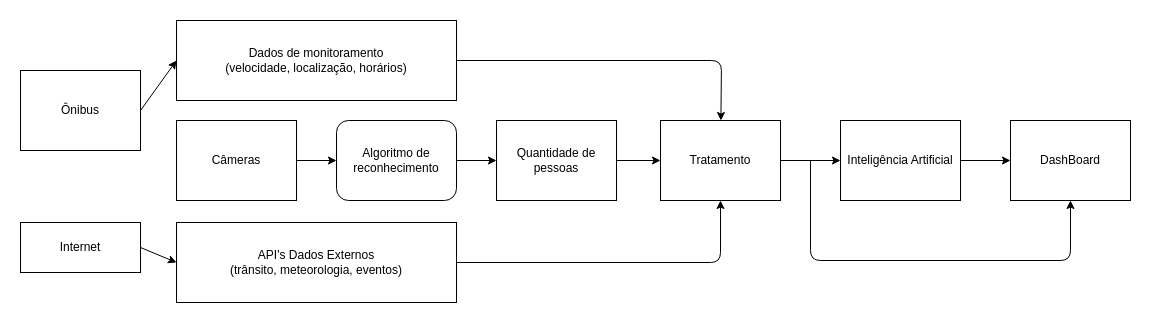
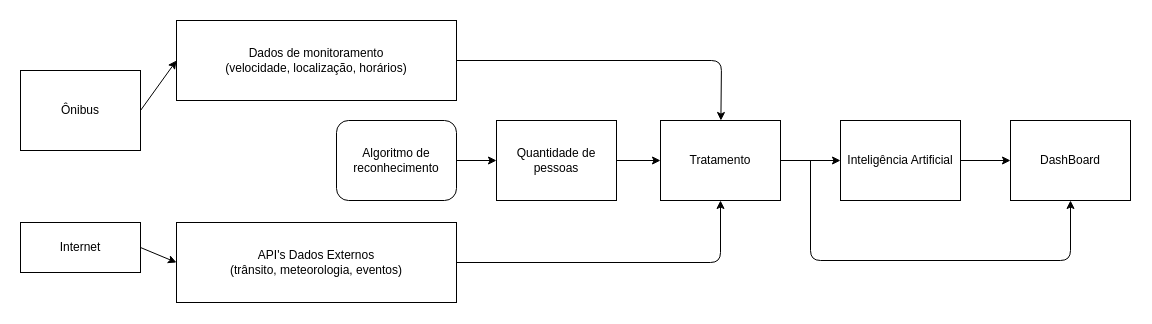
(237, 161) -> none
(313, 161) -> none
